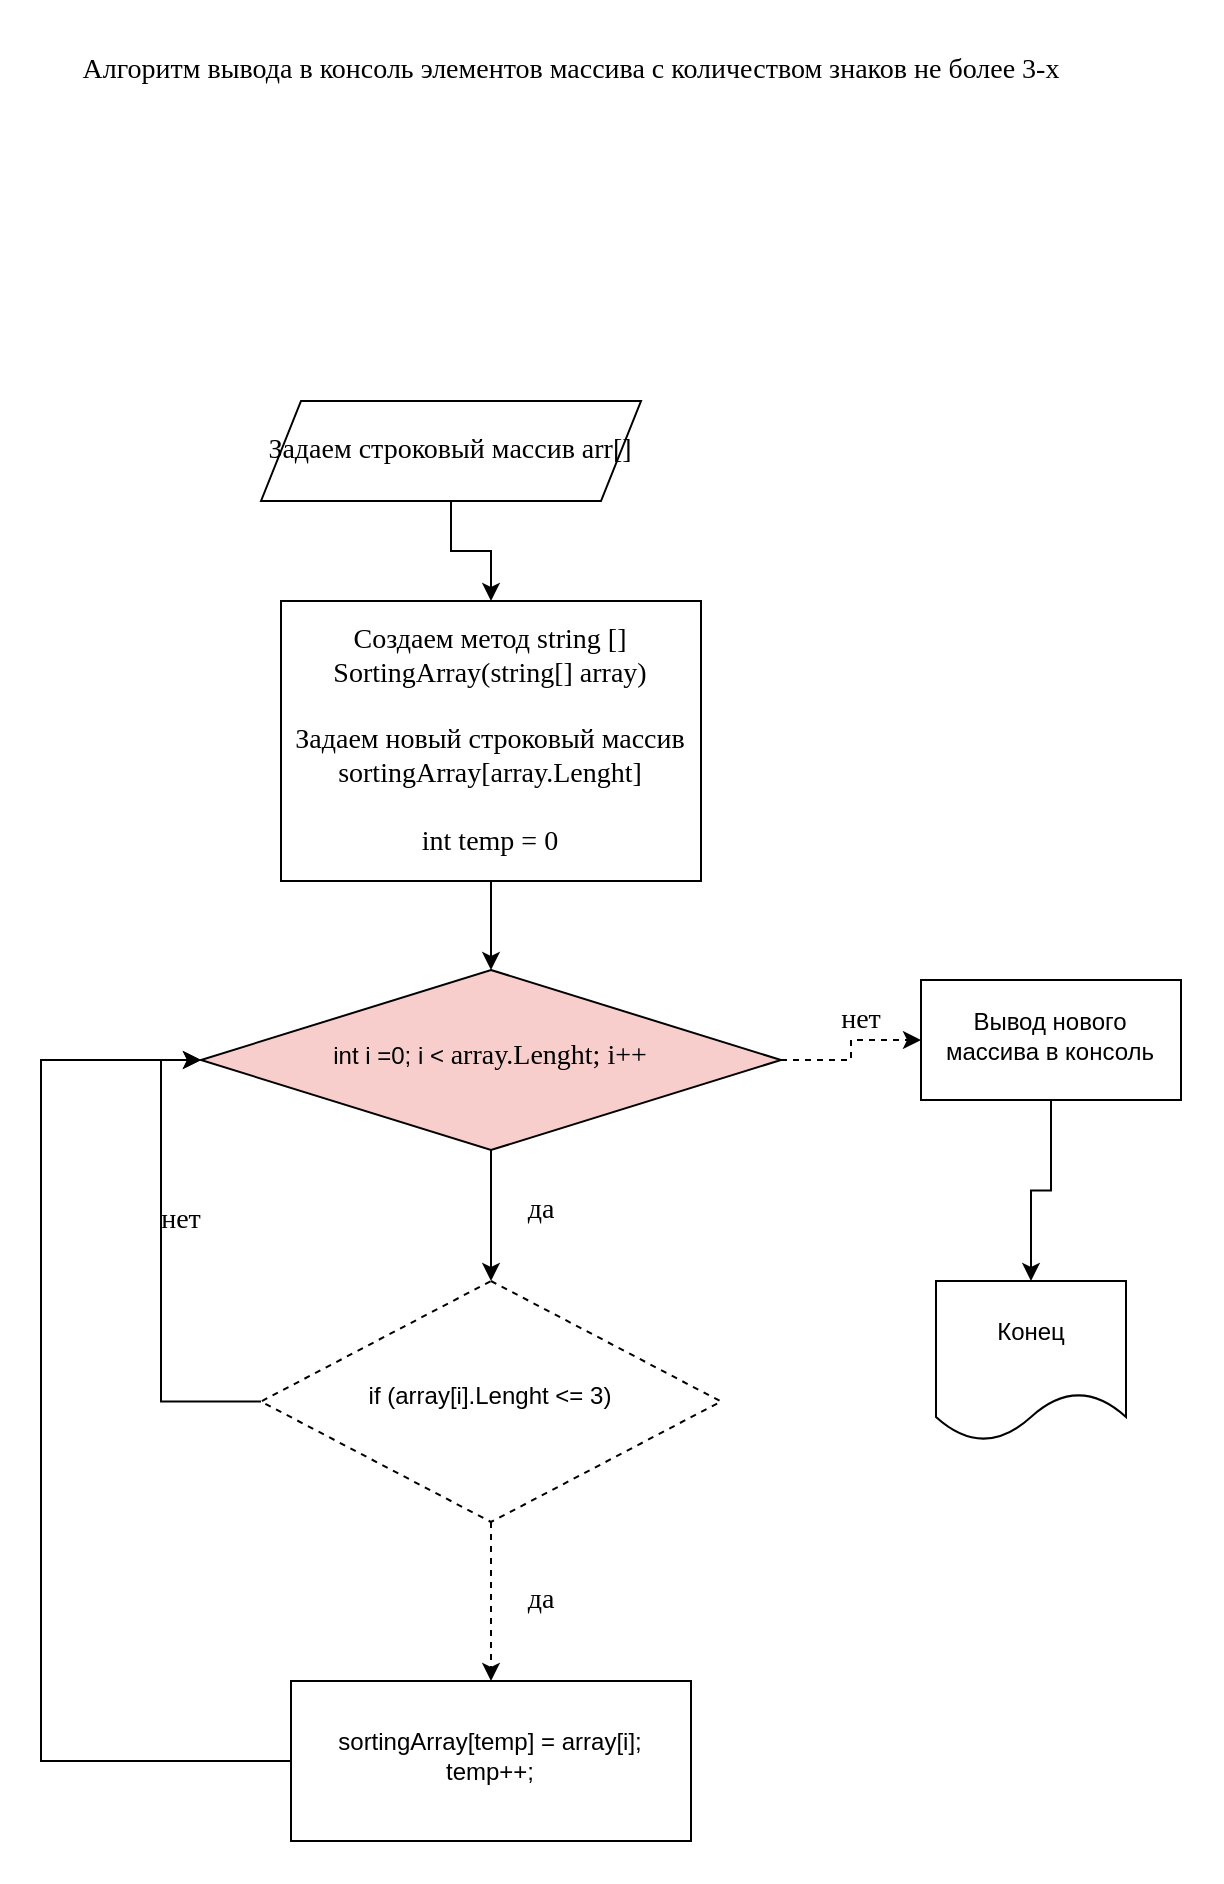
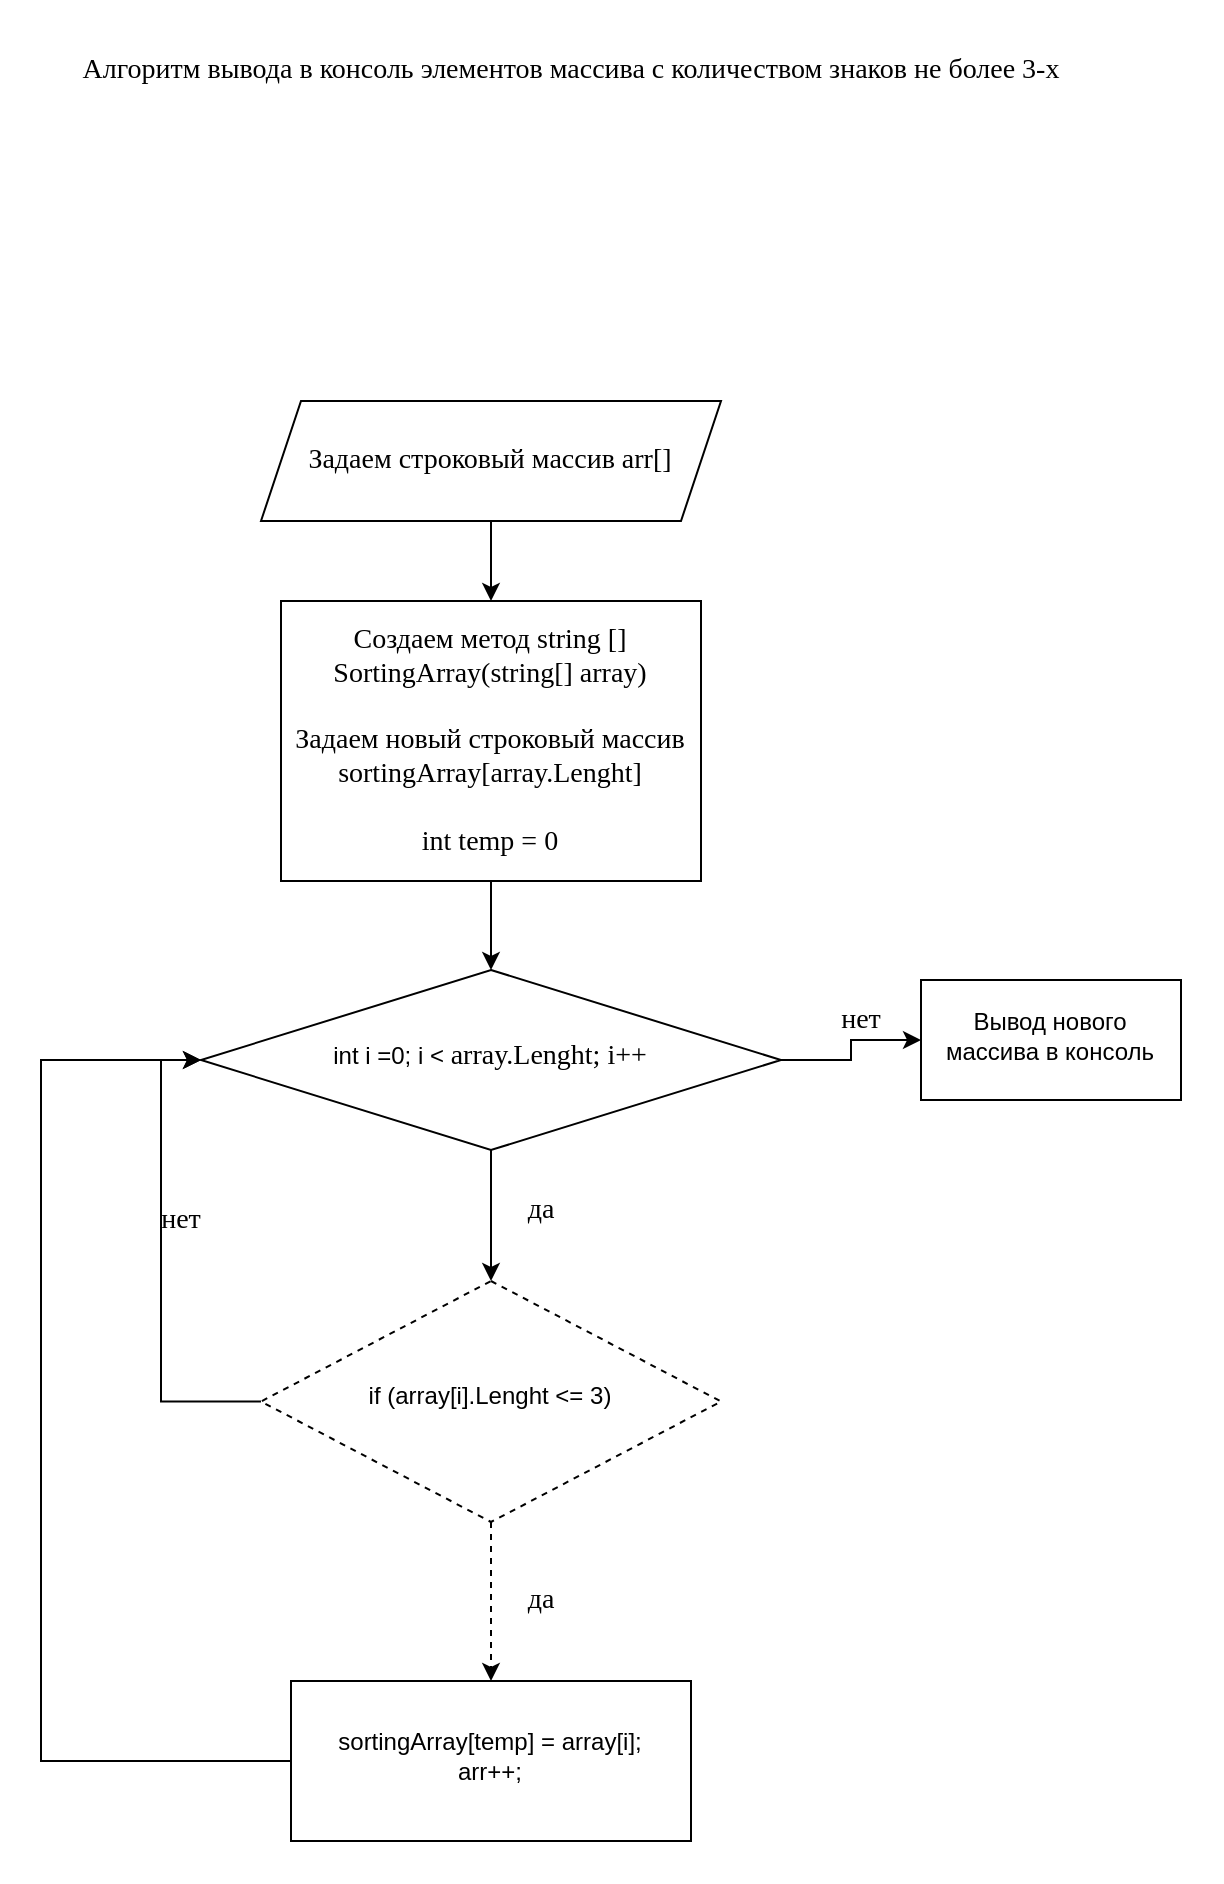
(451, 451) -> (491, 461)
(851, 1056) -> (851, 1056)
(491, 1060) -> (491, 1060)
(1048, 1191) -> none
(1031, 1361) -> none
(491, 1757) -> (491, 1757)
